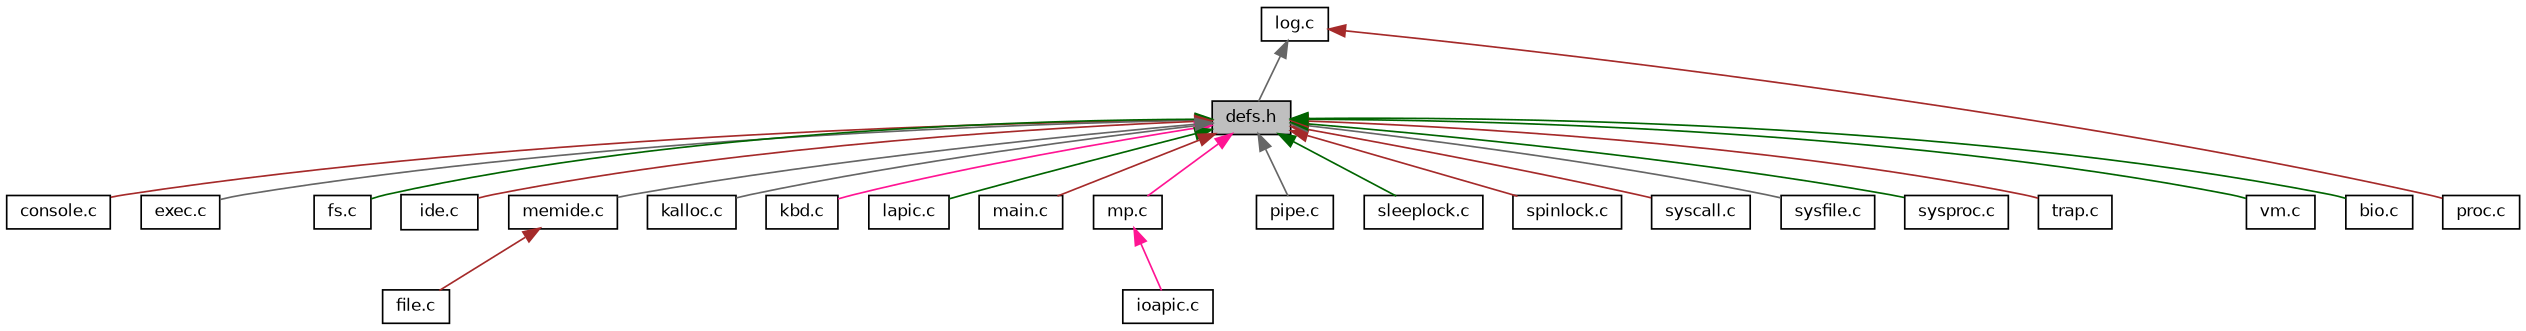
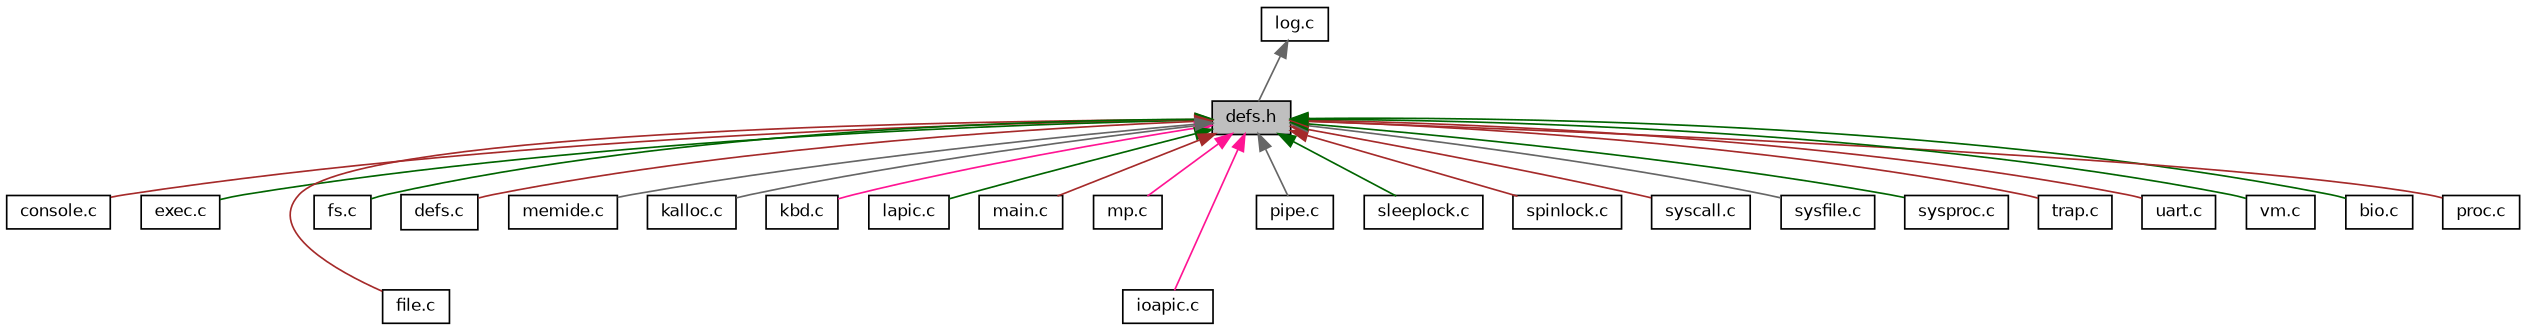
(1896, 100) -> (1876, 147)
(462, 166) -> (462, 166)
(439, 212) -> (439, 212)
none -> (2179, 212)
(482, 264) -> (670, 135)
(1151, 267) -> (1206, 220)
